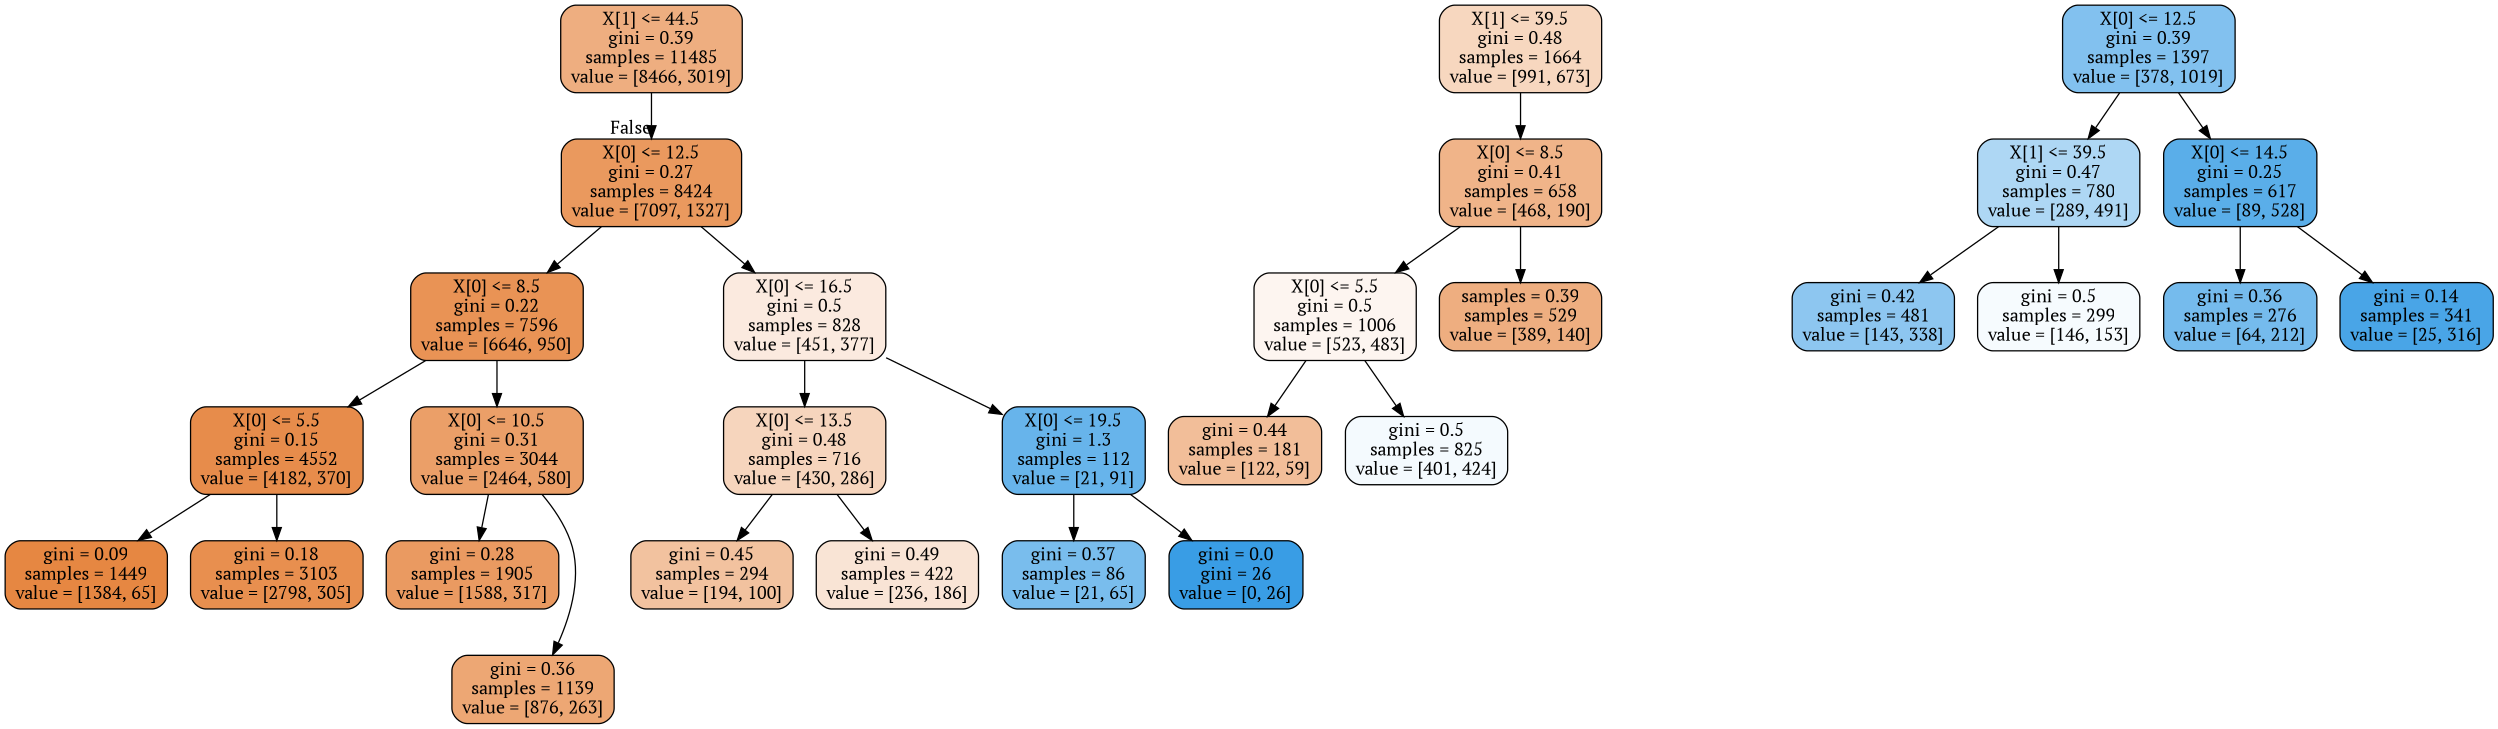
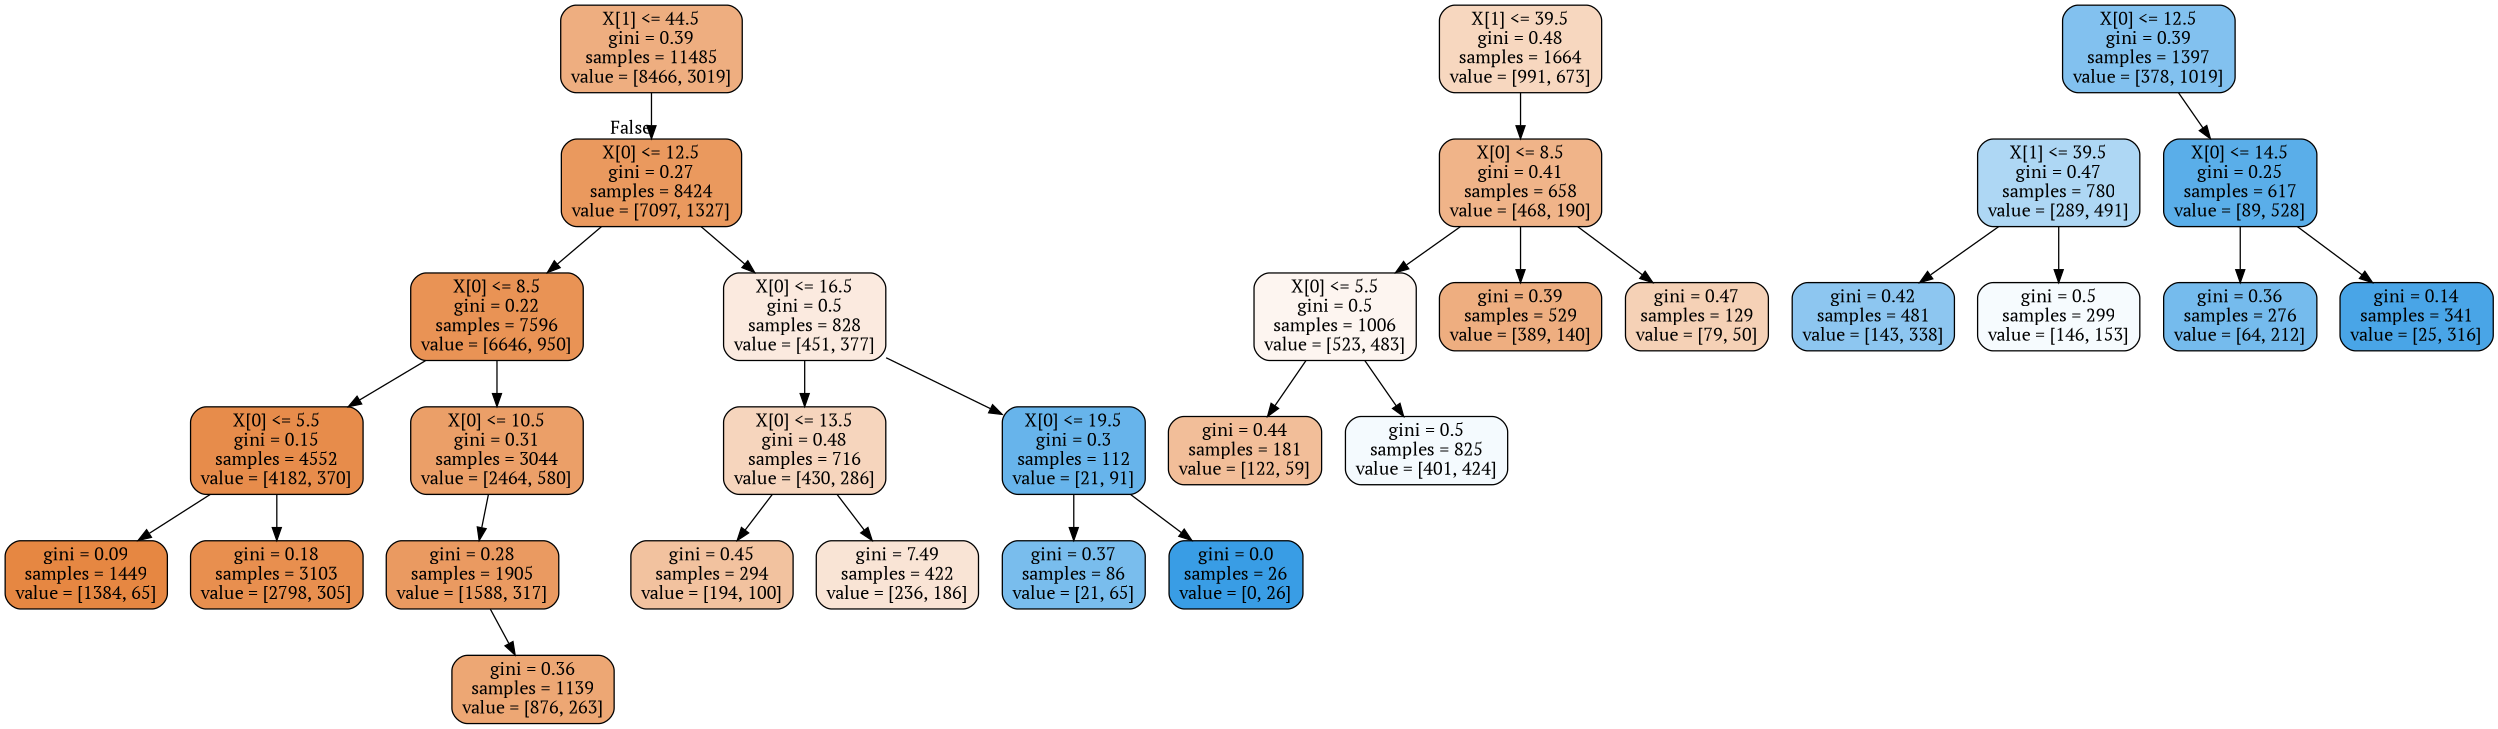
(2108, 110) -> none
(1521, 317) -> (1521, 317)
none -> (1697, 317)
(1074, 451) -> (1074, 451)
(575, 566) -> (500, 626)
(897, 575) -> (897, 575)
(1236, 575) -> (1236, 575)
